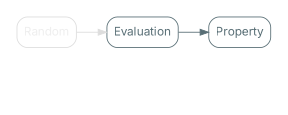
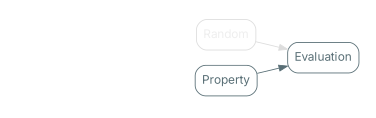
(189, 32) -> (268, 71)
